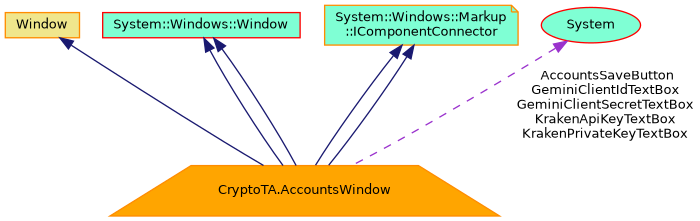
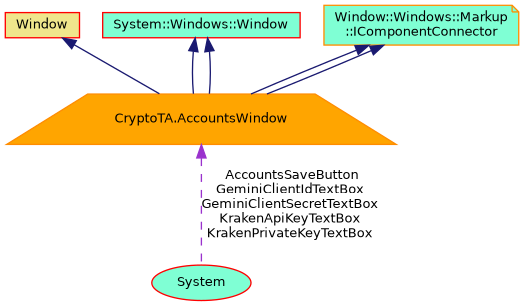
(42, 25) -> (42, 25)
(421, 25) -> (421, 25)
(455, 108) -> (201, 211)
